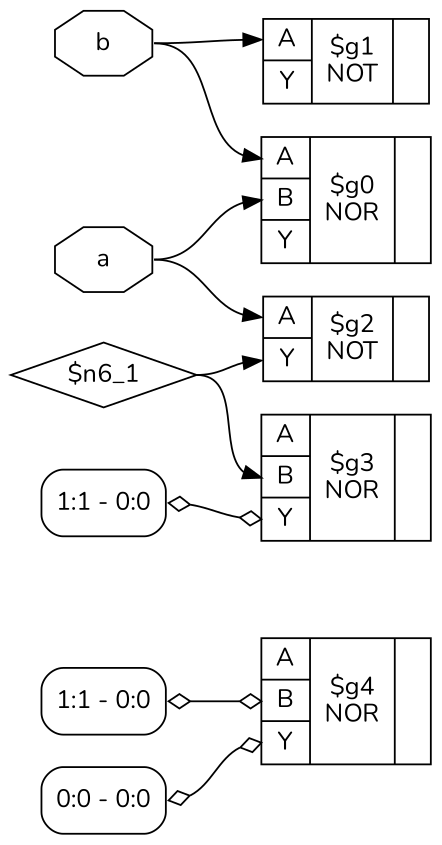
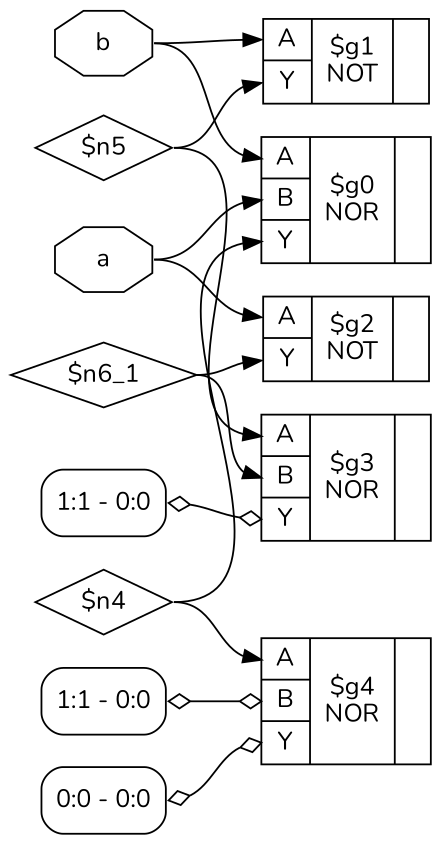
none -> (104, 148)
none -> (104, 602)
